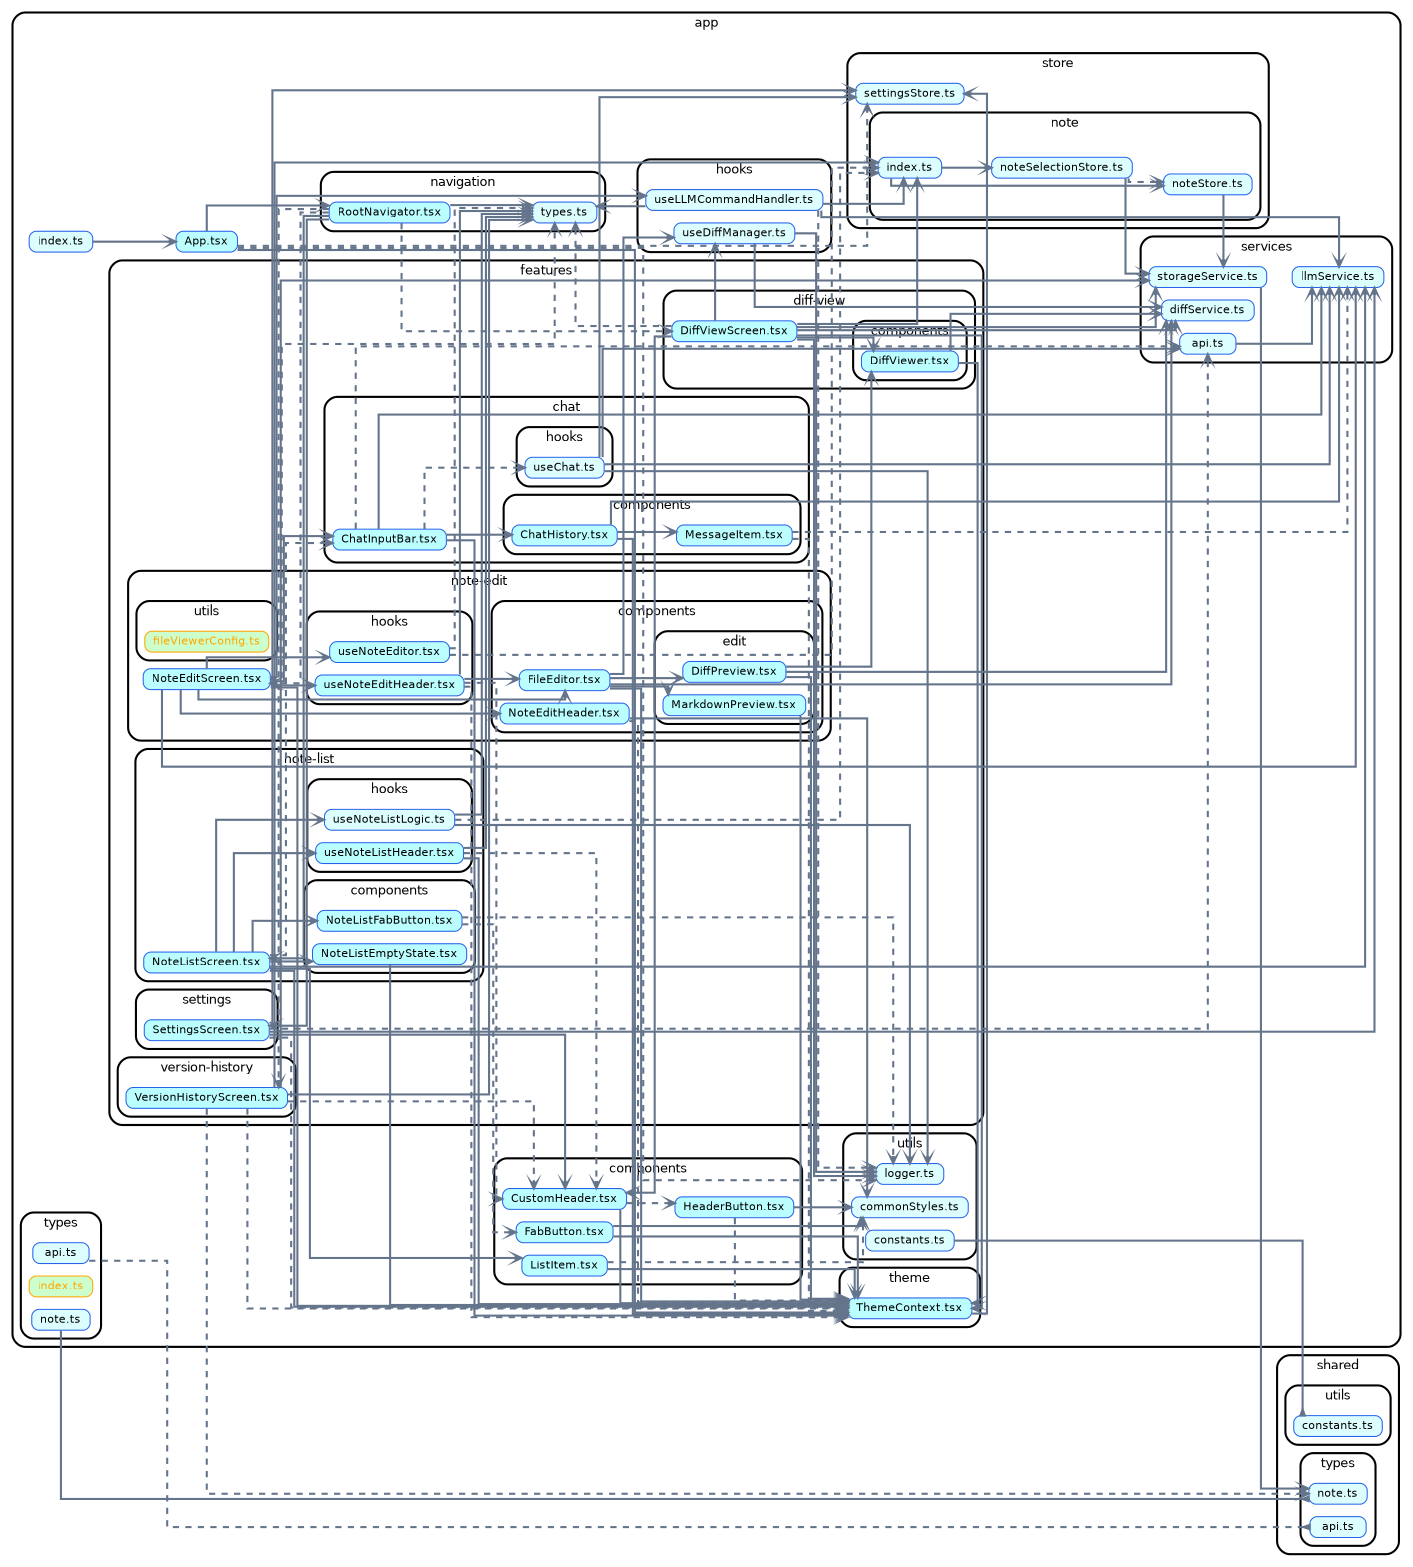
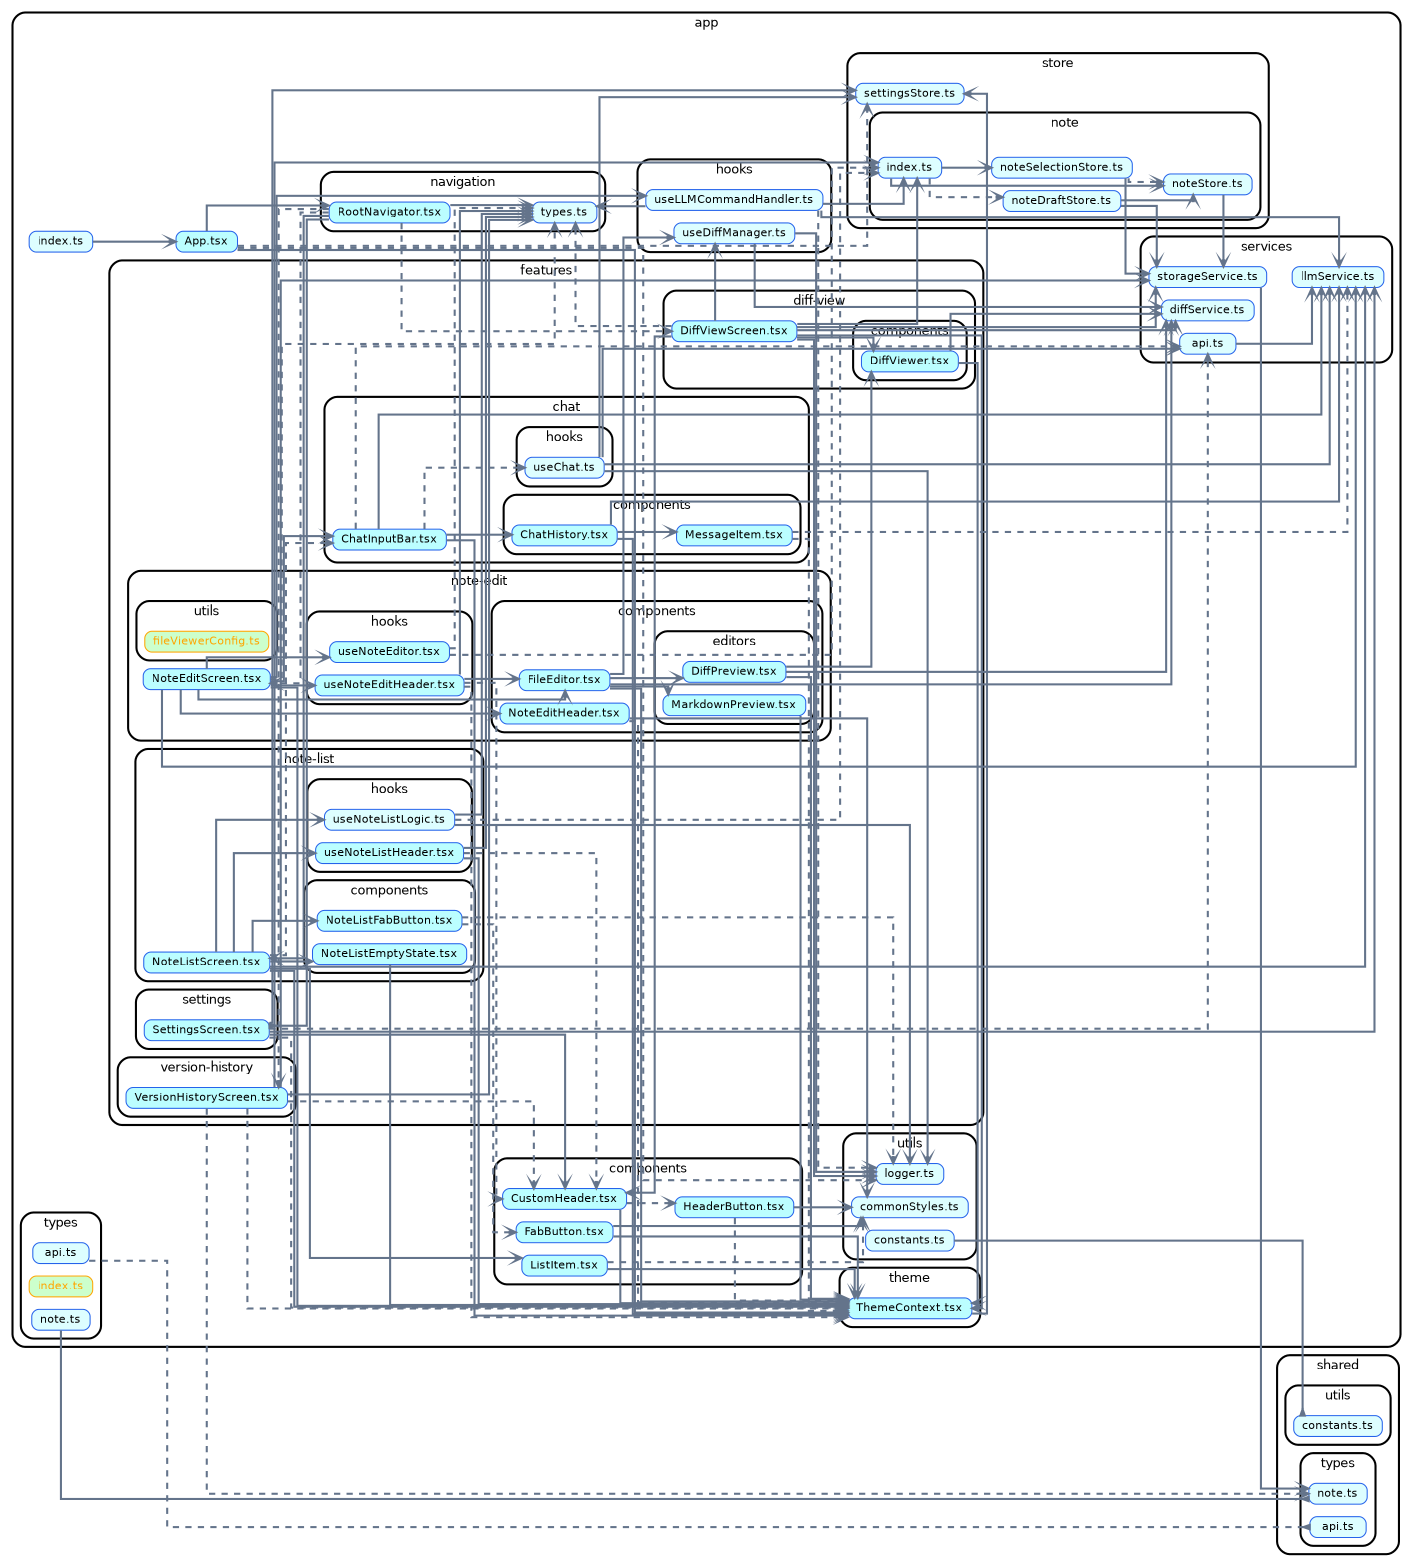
none -> (1062, 201)
(307, 627) -> (307, 627)
(734, 642) -> (734, 642)
